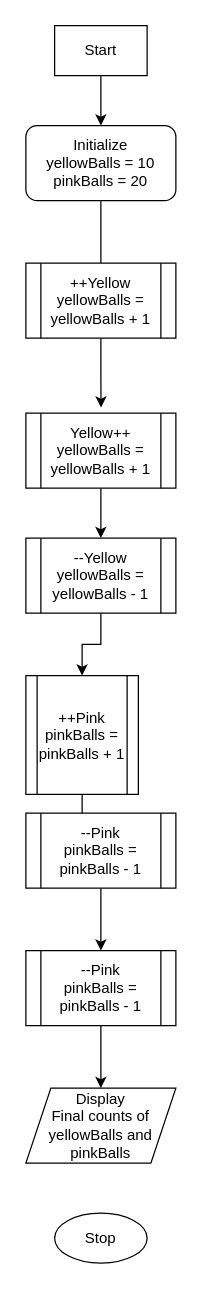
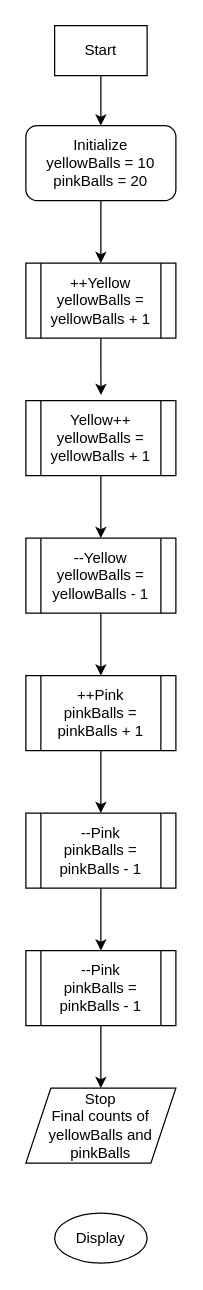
(101, 256) -> (101, 253)
(101, 451) -> (101, 438)
(82, 735) -> (101, 713)
(101, 1126) -> (101, 1126)
(101, 1238) -> (101, 1238)
